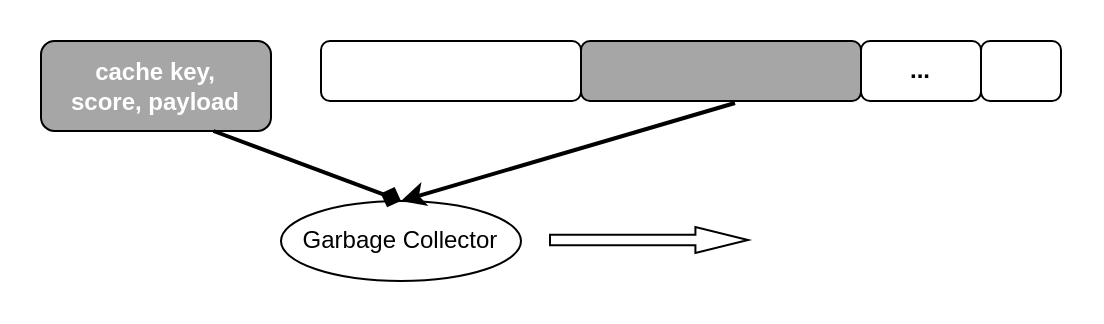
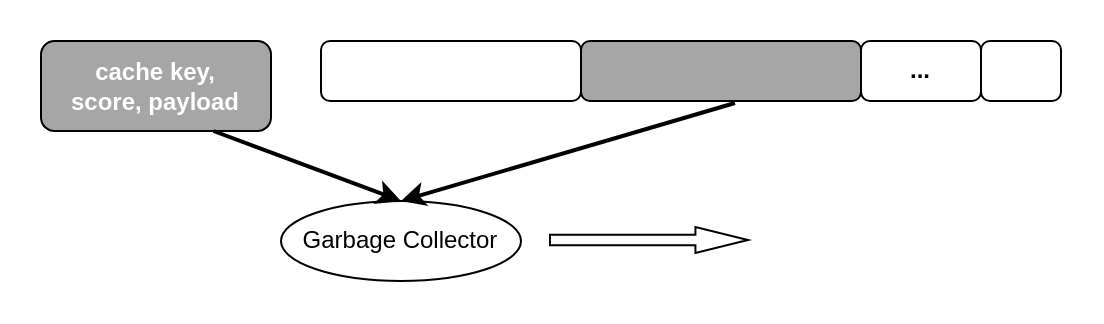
(381, 194) -> (382, 194)
